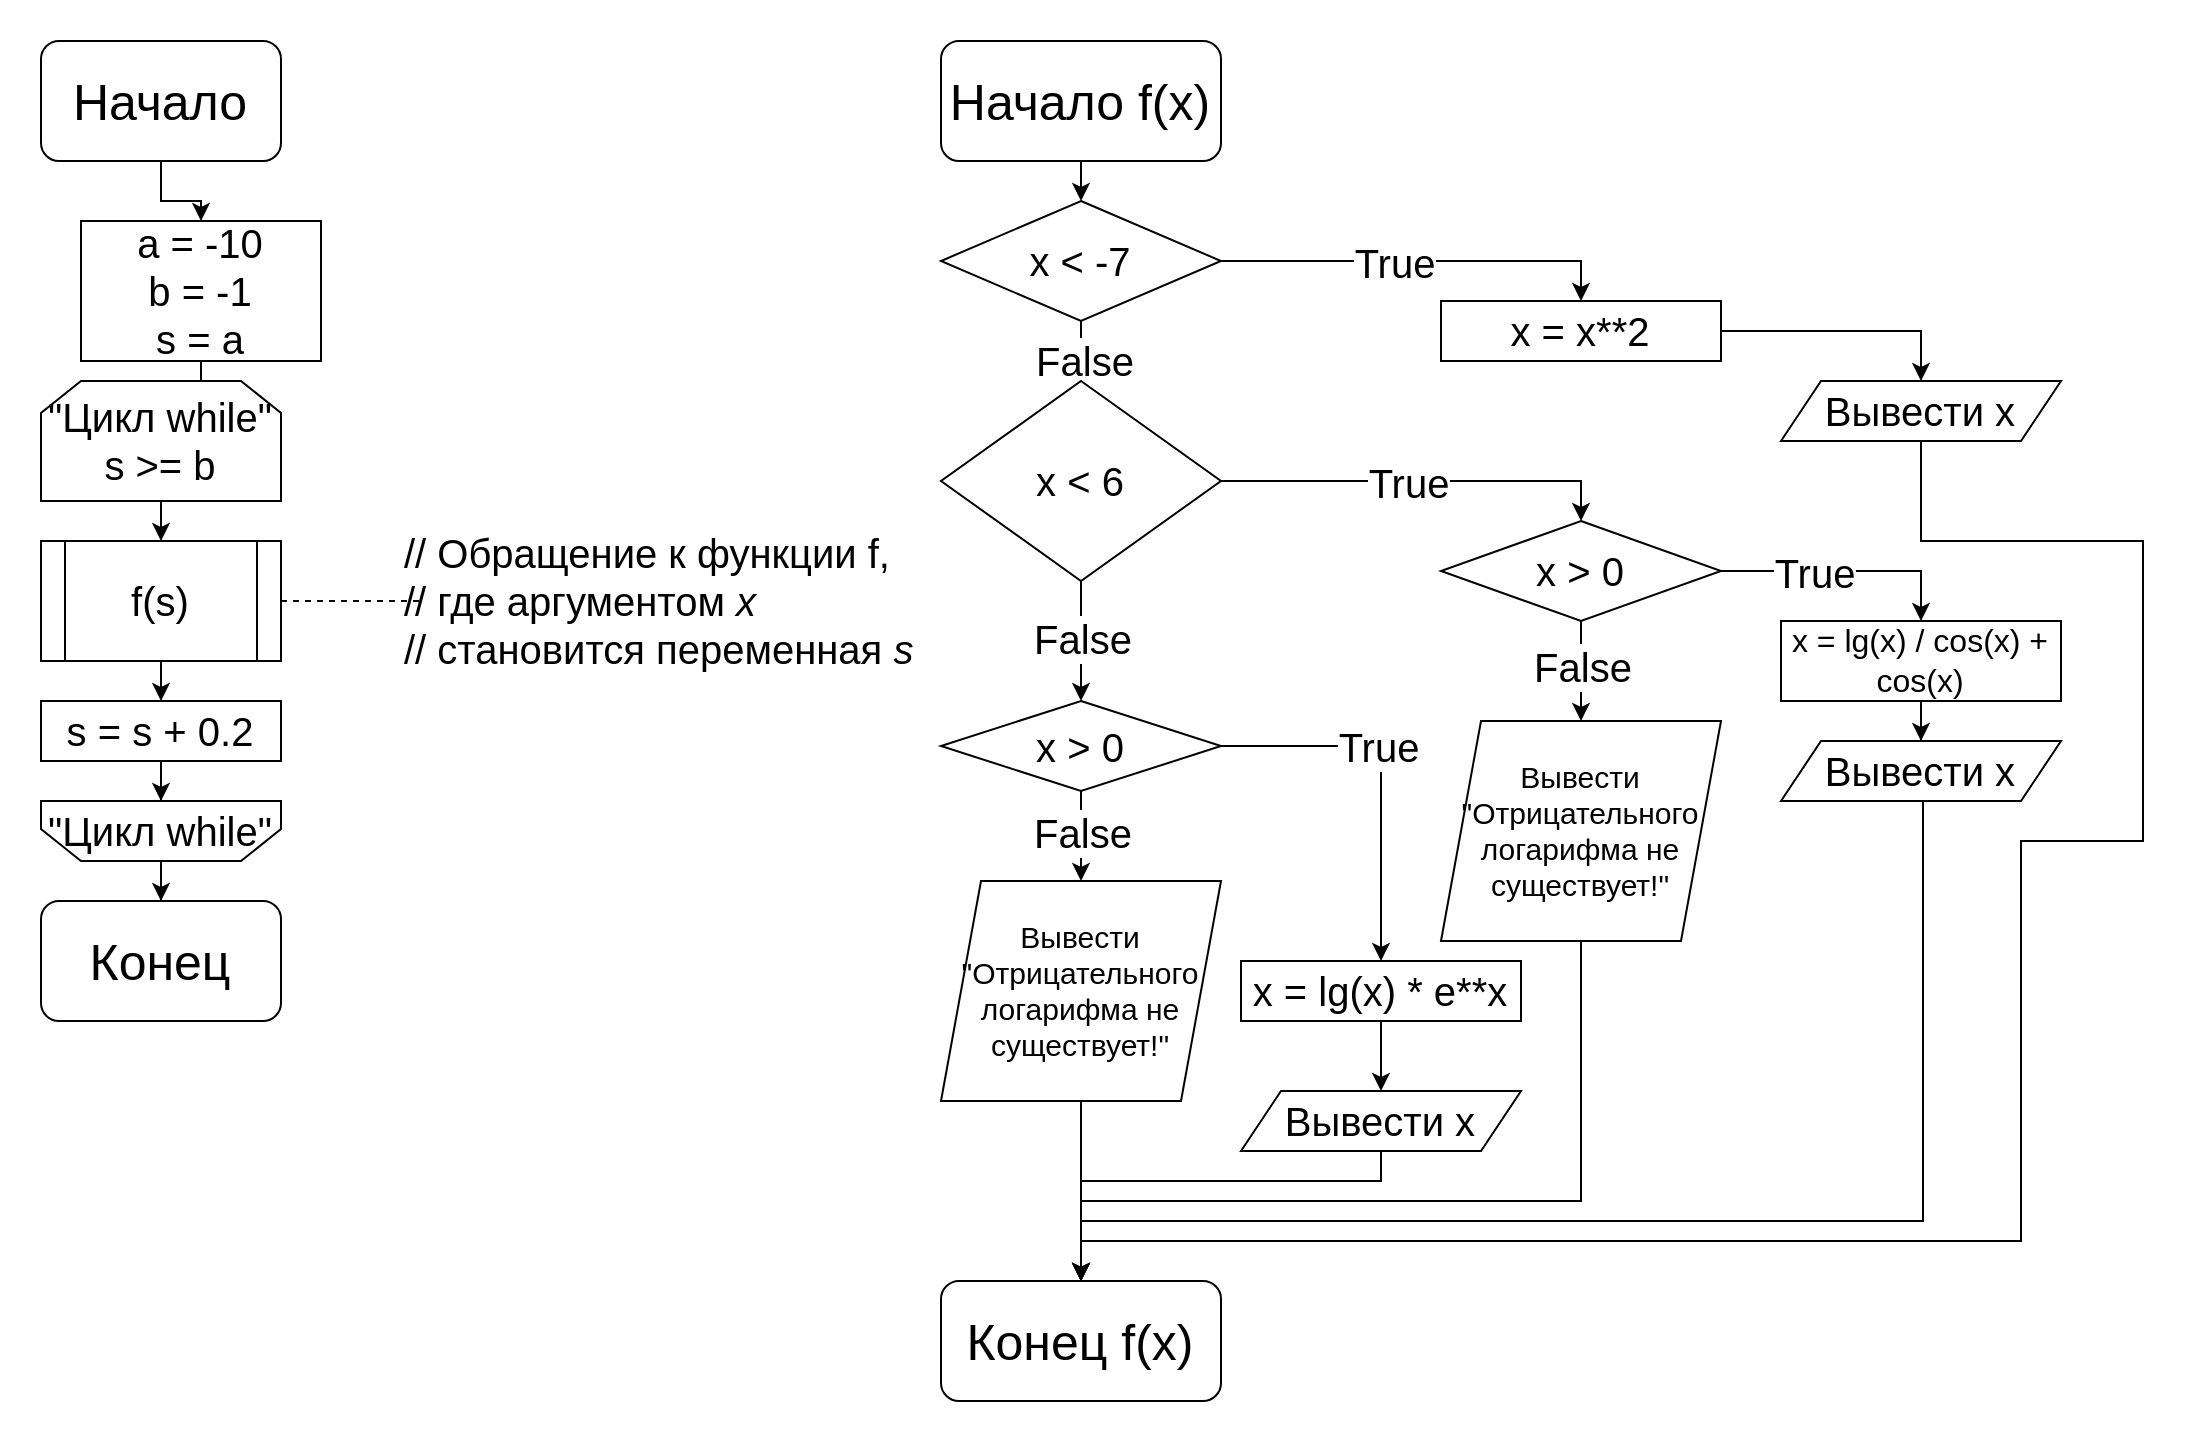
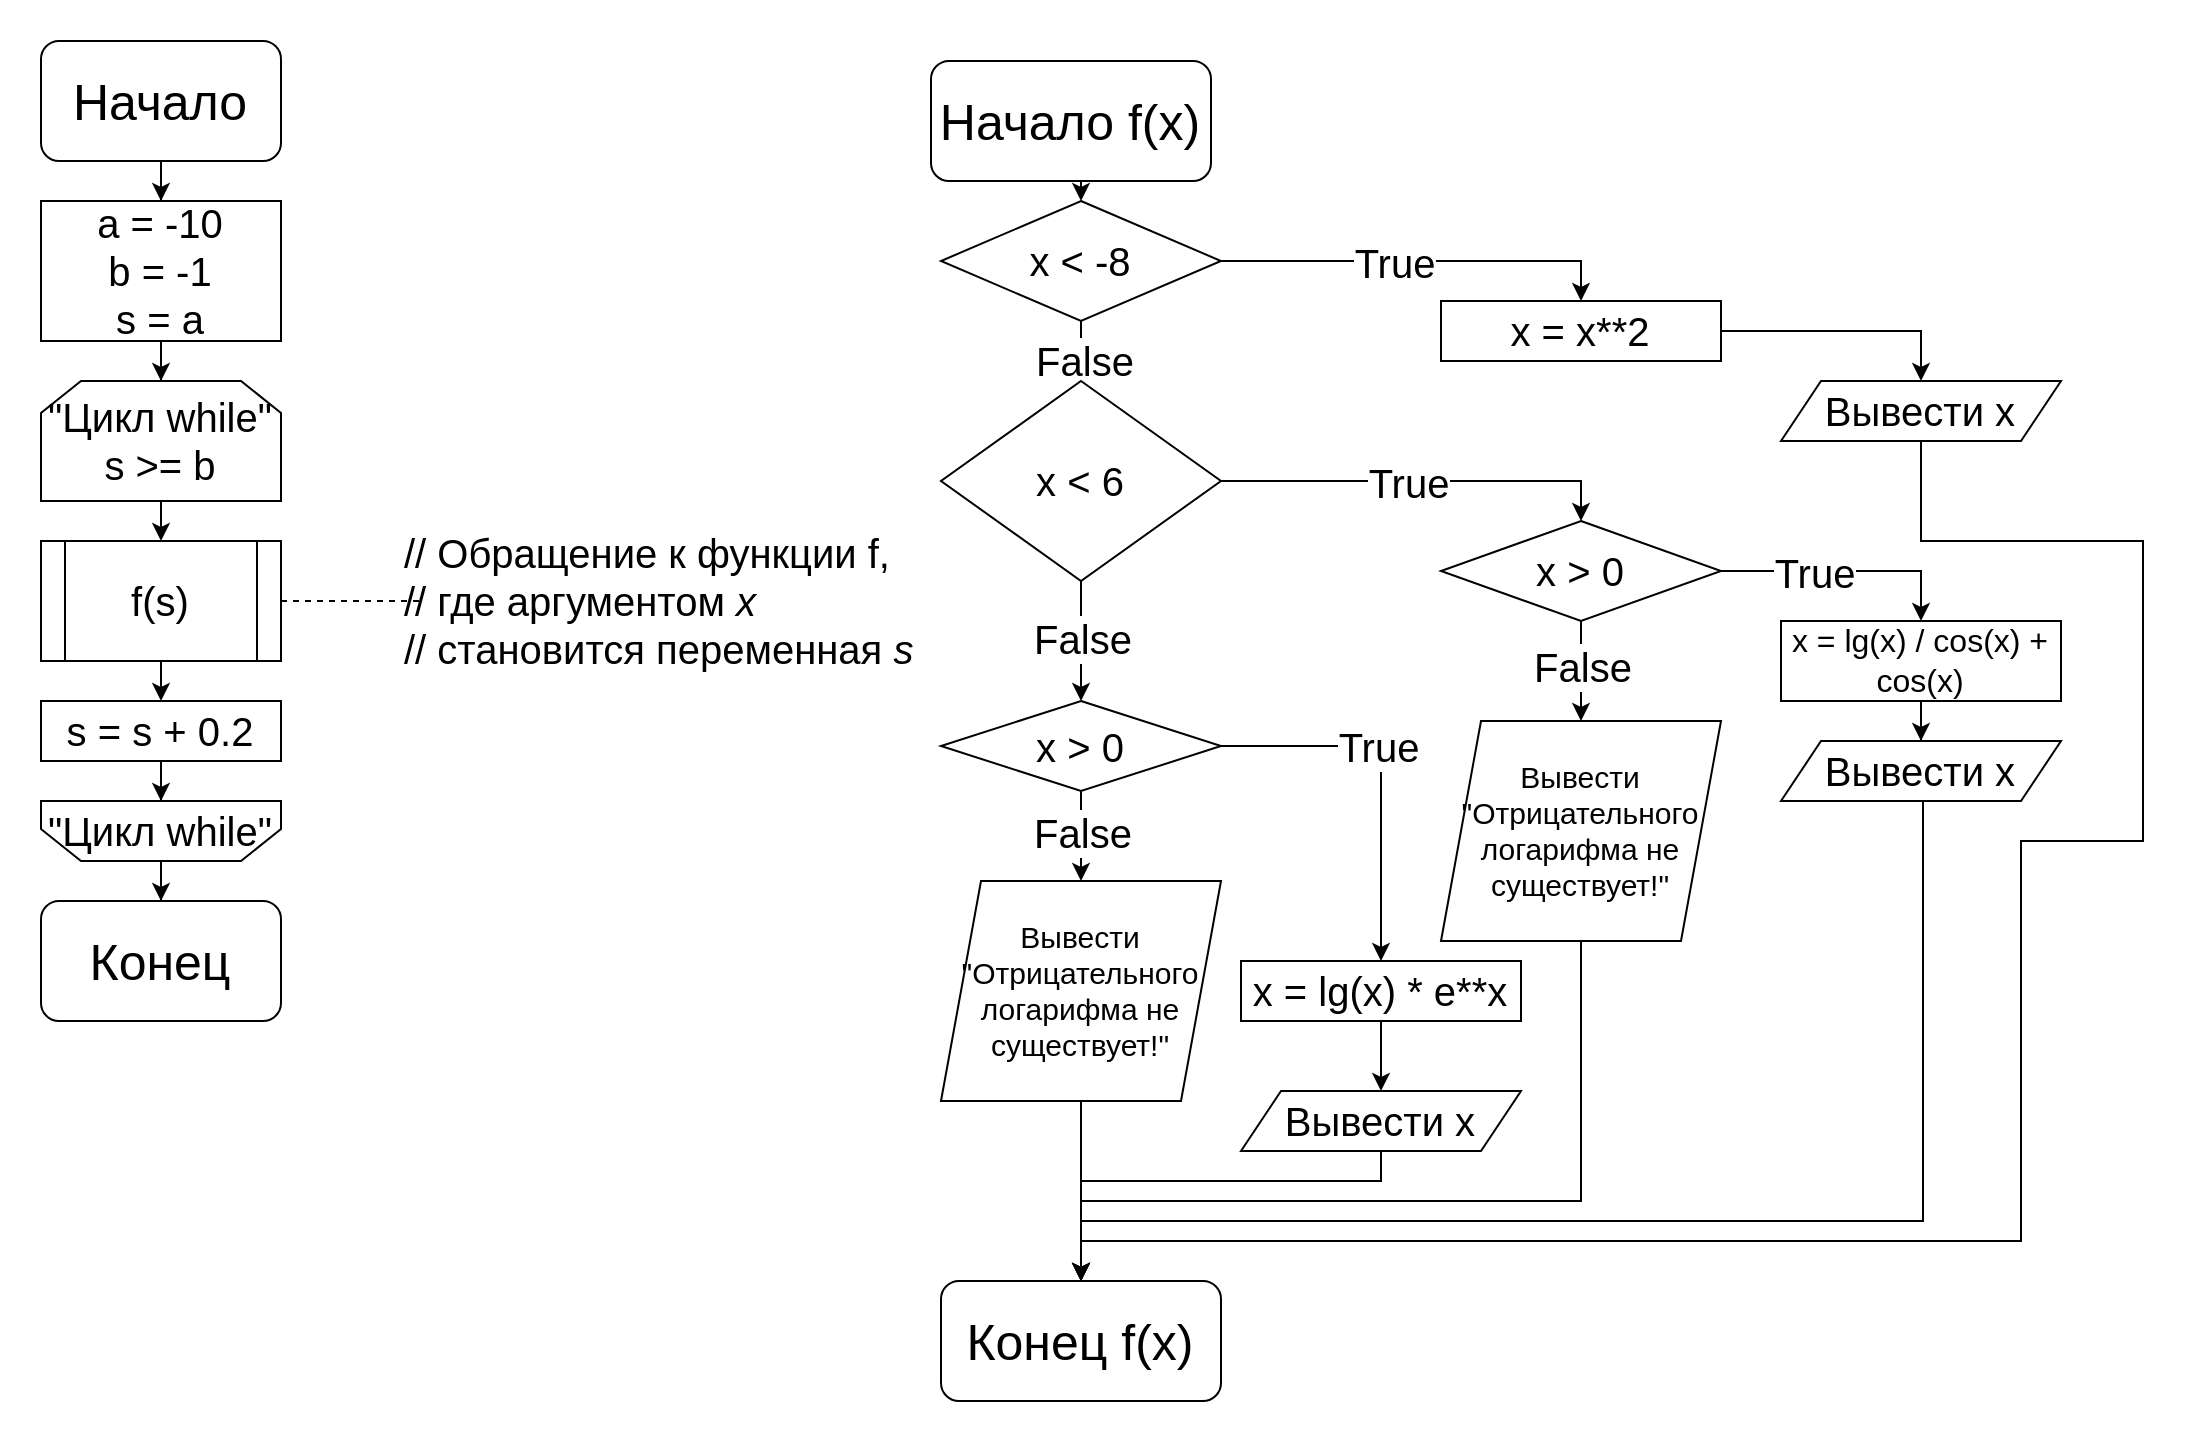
(1081, 101) -> (1071, 121)
(1081, 261) -> (1081, 261)
(201, 291) -> (161, 271)
